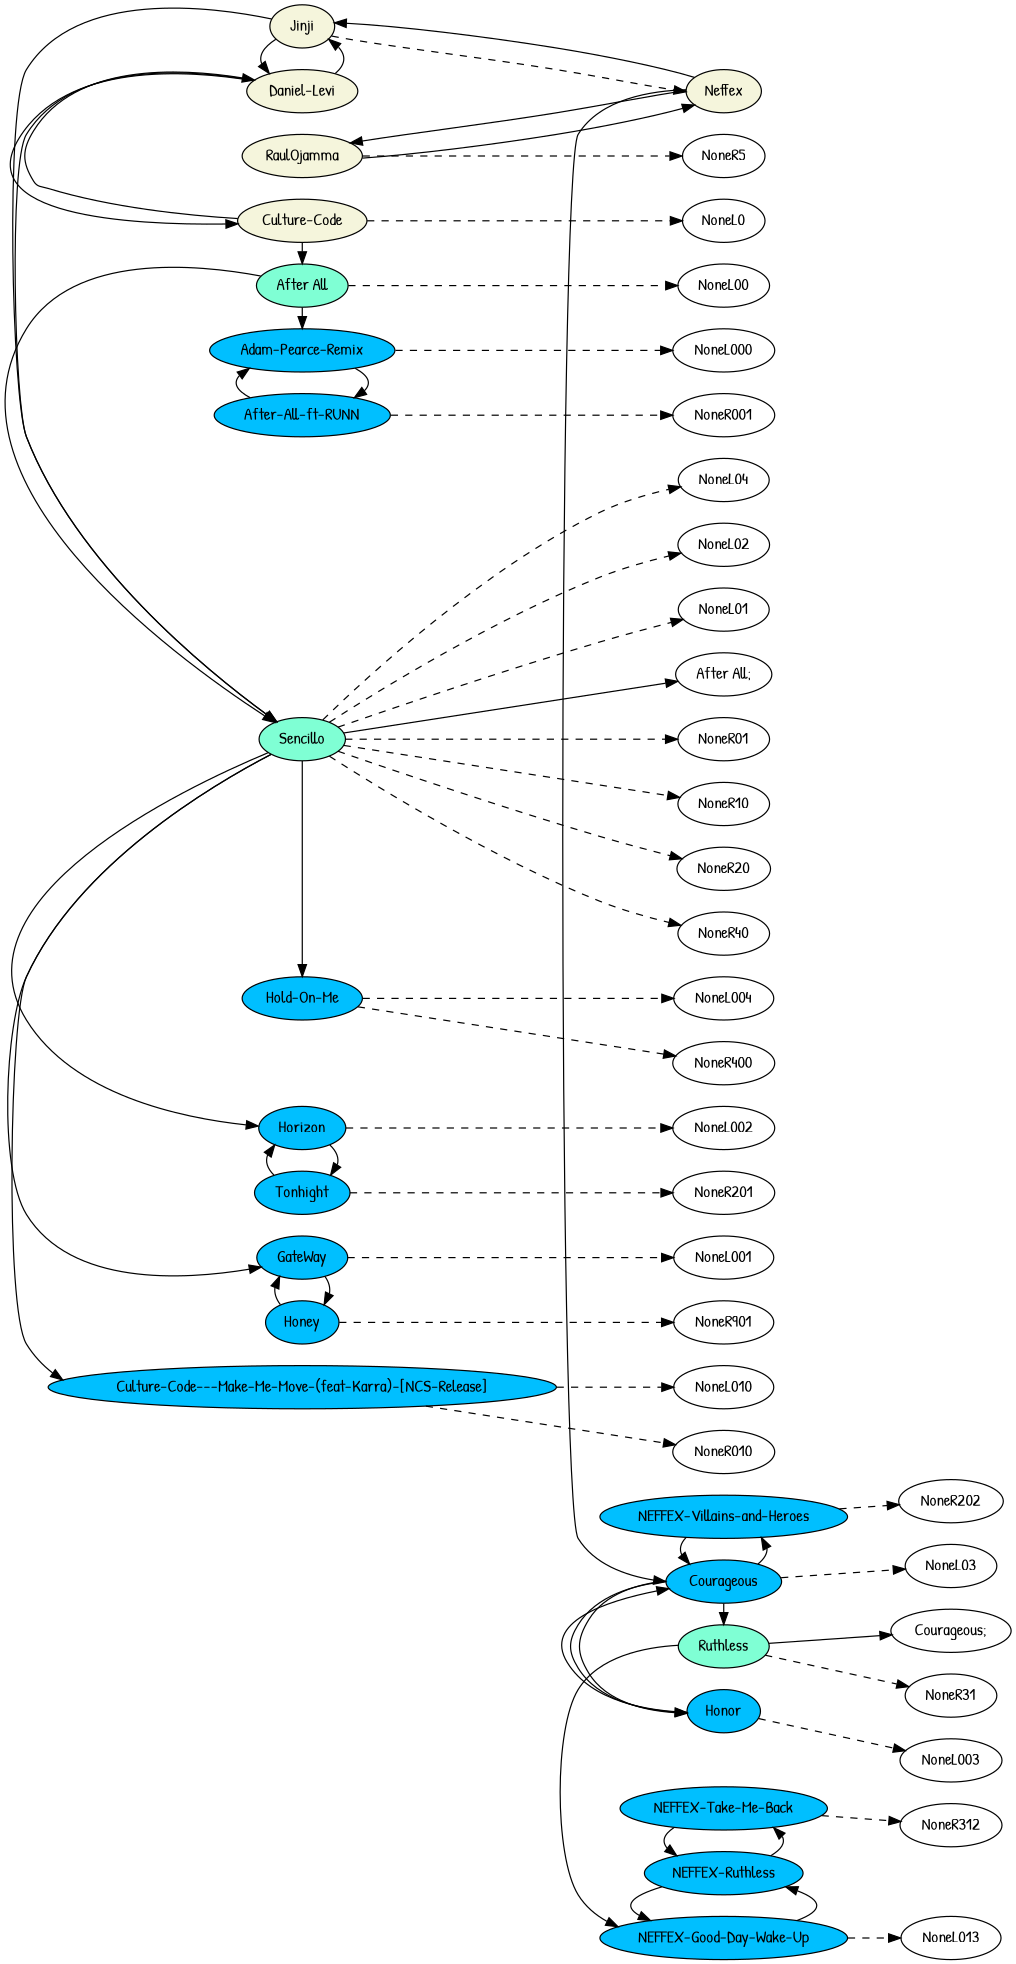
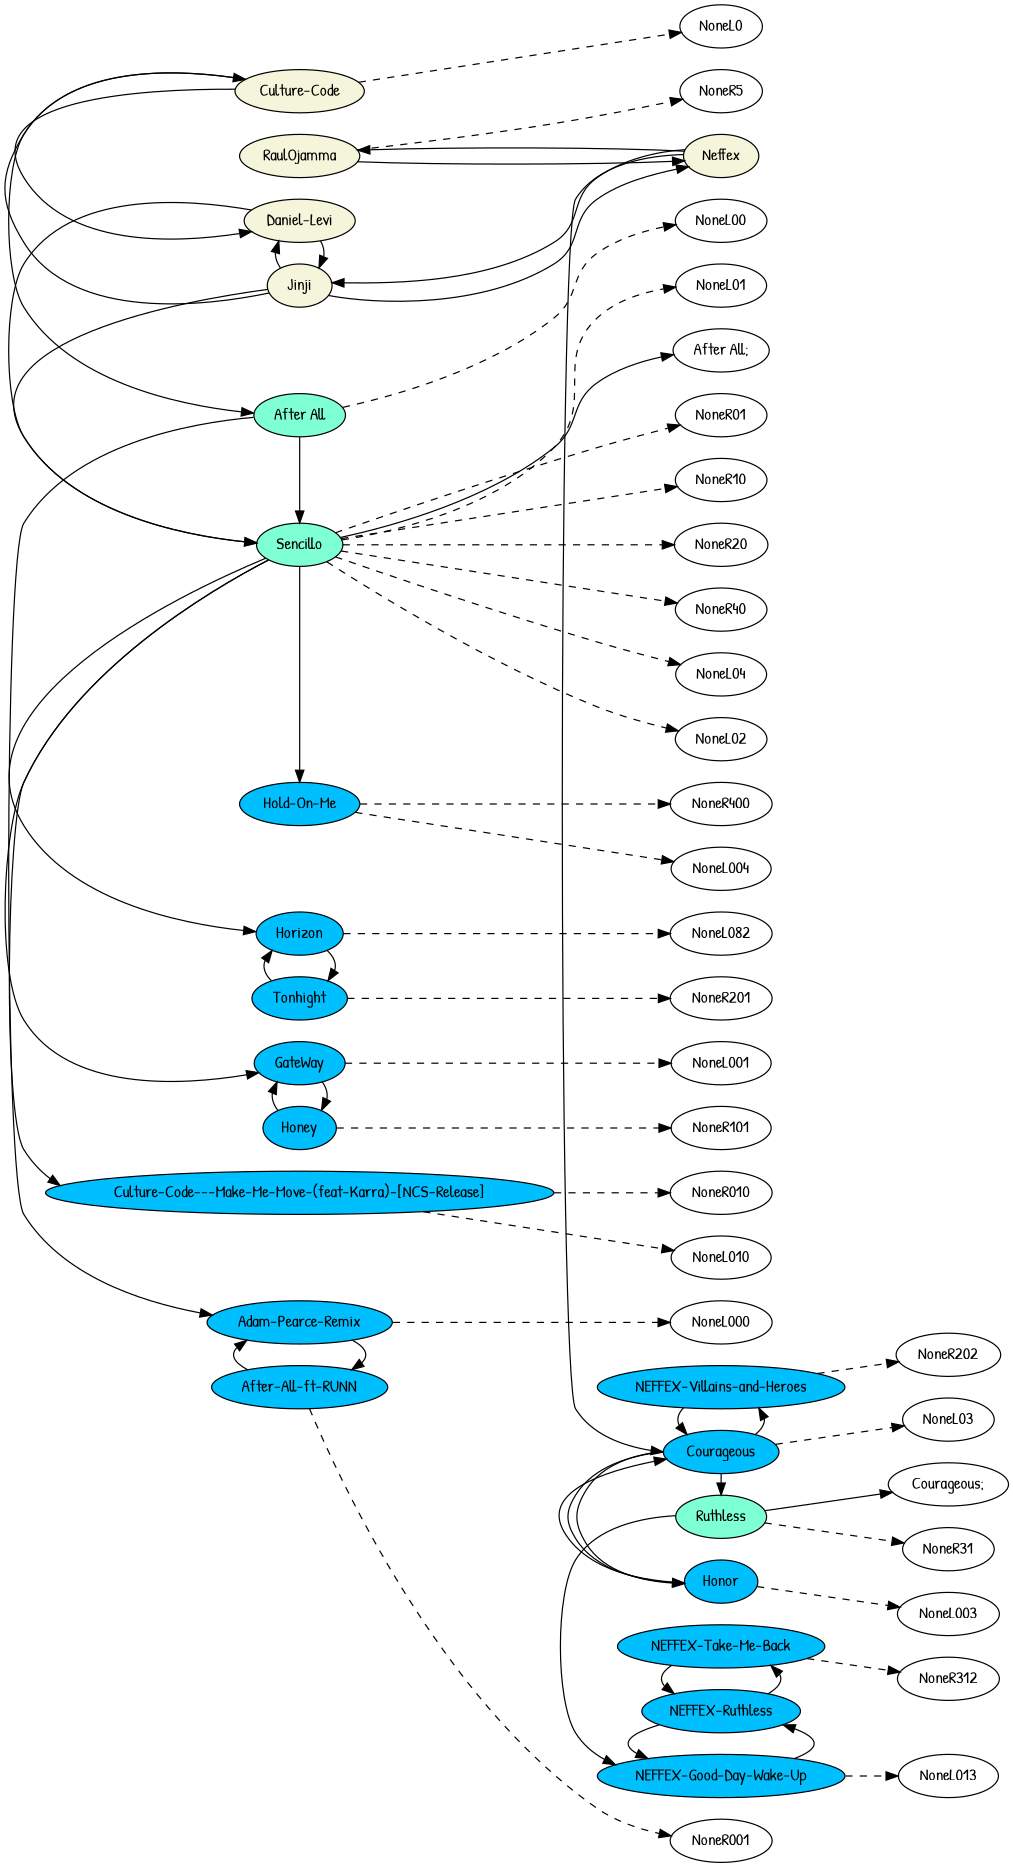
(503, 62) -> (524, 279)
(34, 197) -> (19, 234)
(724, 1128) -> (721, 934)
(724, 1322) -> (721, 1128)
